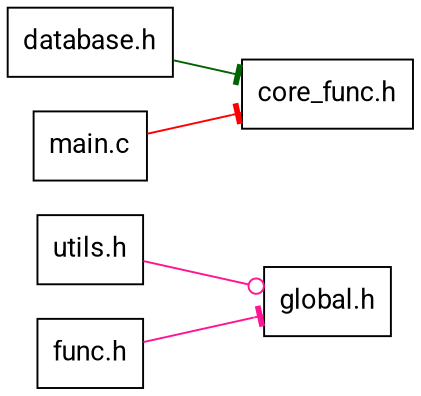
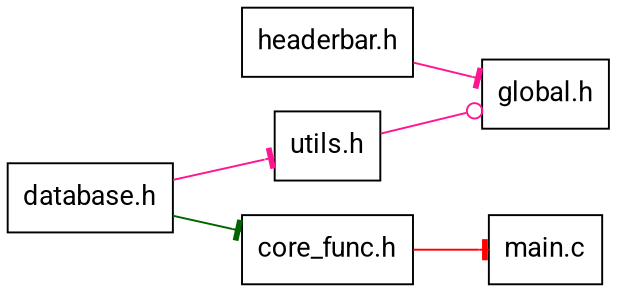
(190, 124) -> (446, 250)
none -> (219, 170)
(90, 353) -> (328, 42)
